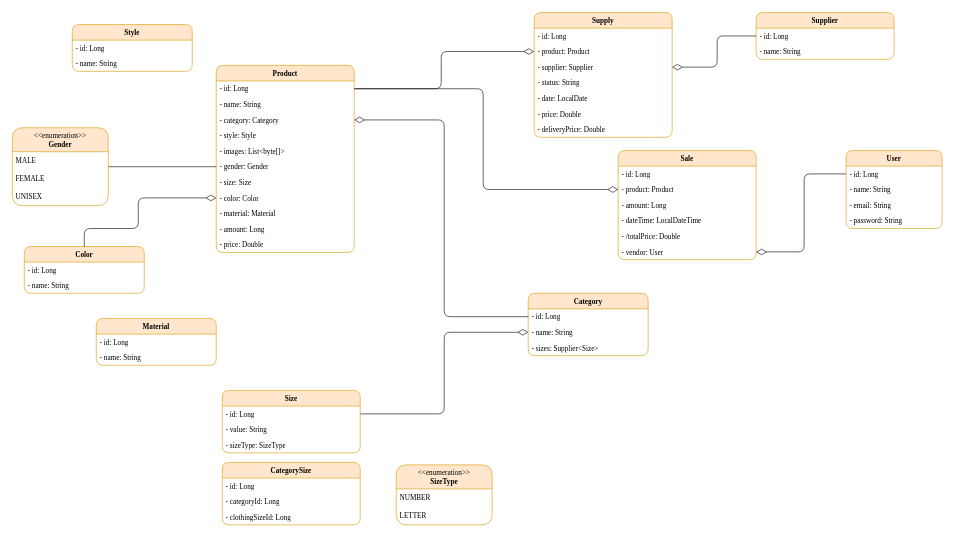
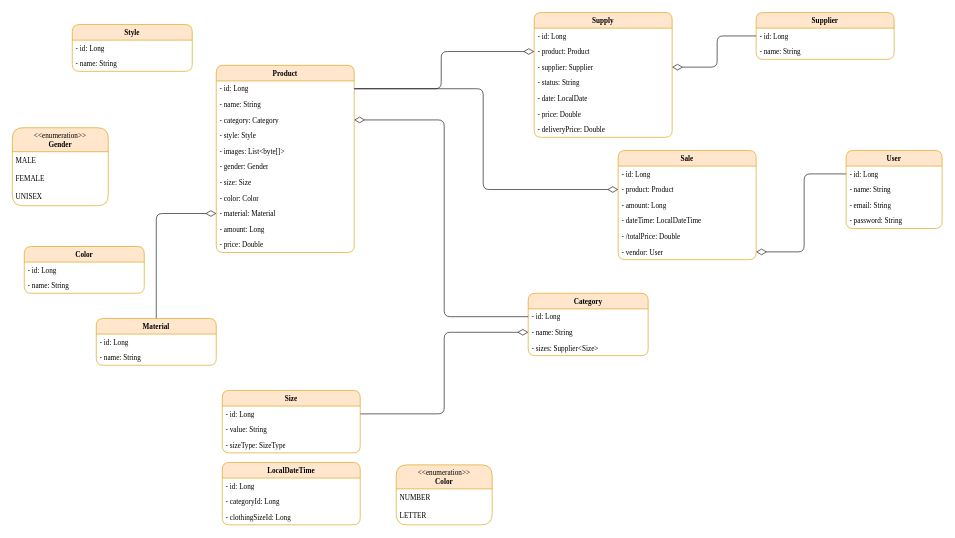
(162, 167) -> none
(138, 215) -> none
none -> (156, 242)
(291, 471) -> (291, 471)
(444, 478) -> (444, 478)
